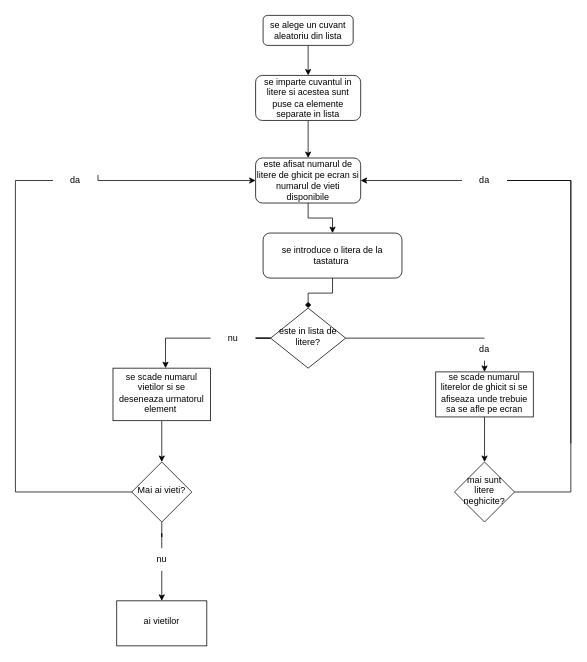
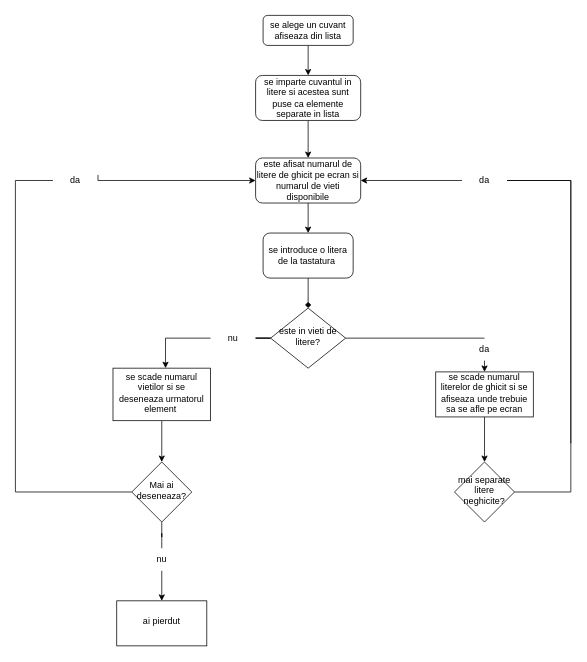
(308, 30) -> (308, 30)
(332, 255) -> (308, 255)
(308, 336) -> (308, 336)
(162, 490) -> (162, 490)
(484, 490) -> (484, 490)
(162, 621) -> (162, 621)
